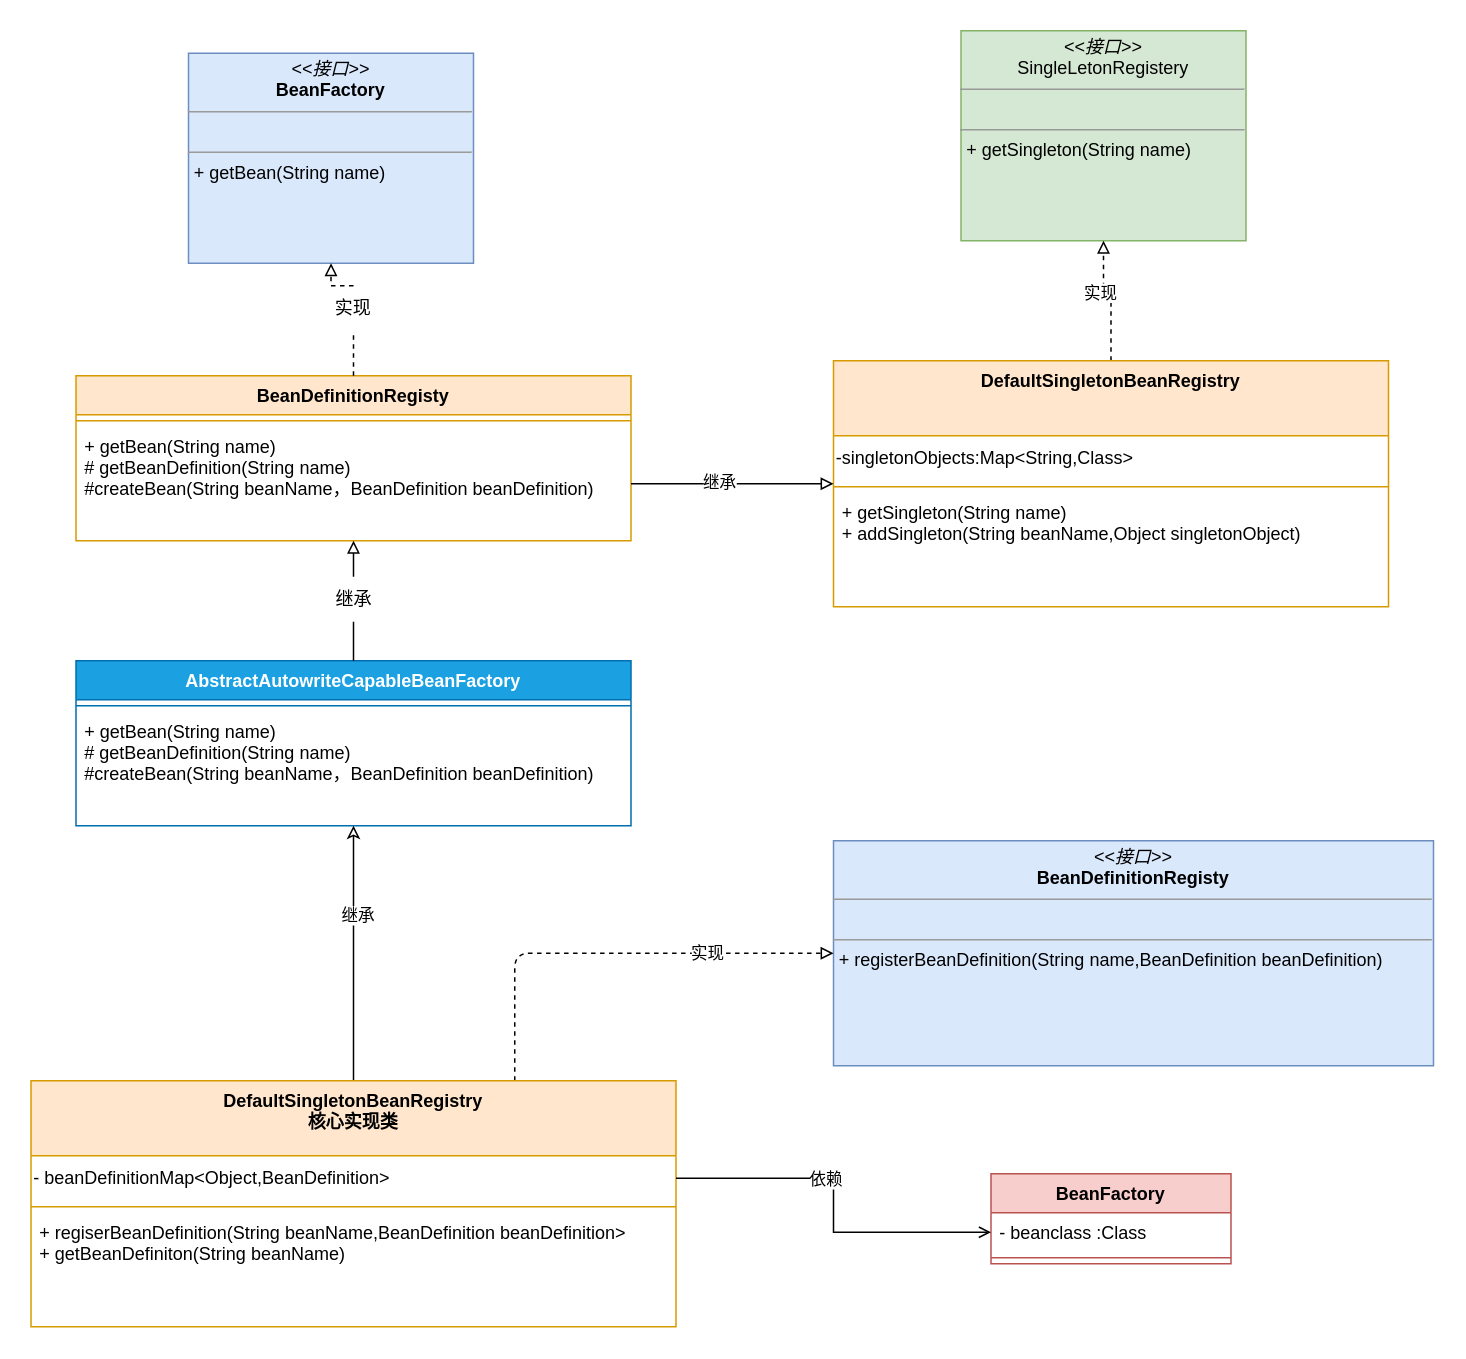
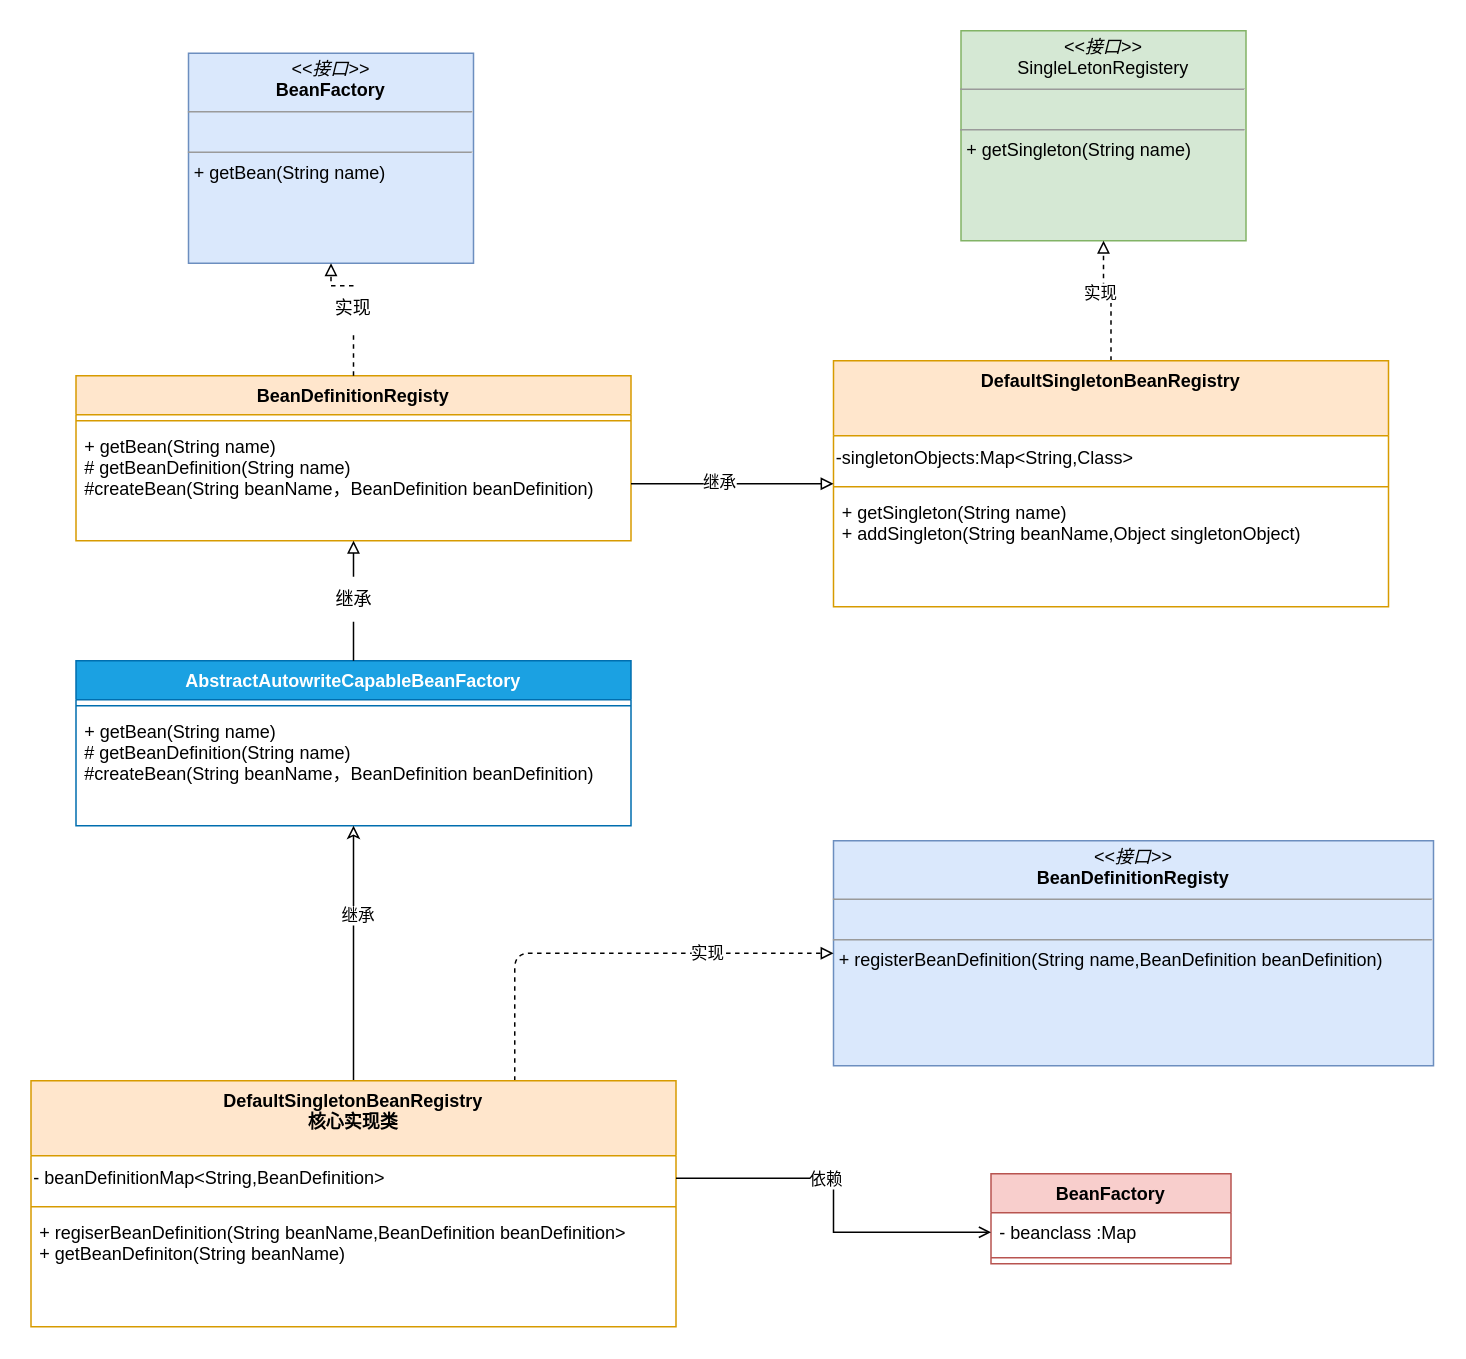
(227, 1178) -> (224, 1178)
(1078, 1233) -> (1070, 1233)
